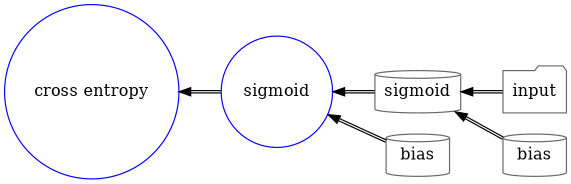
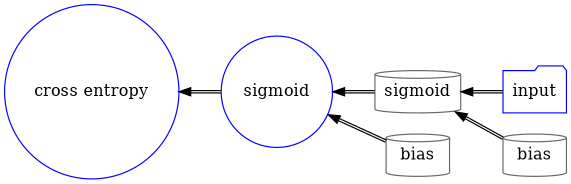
(535, 92) -> (535, 92)
